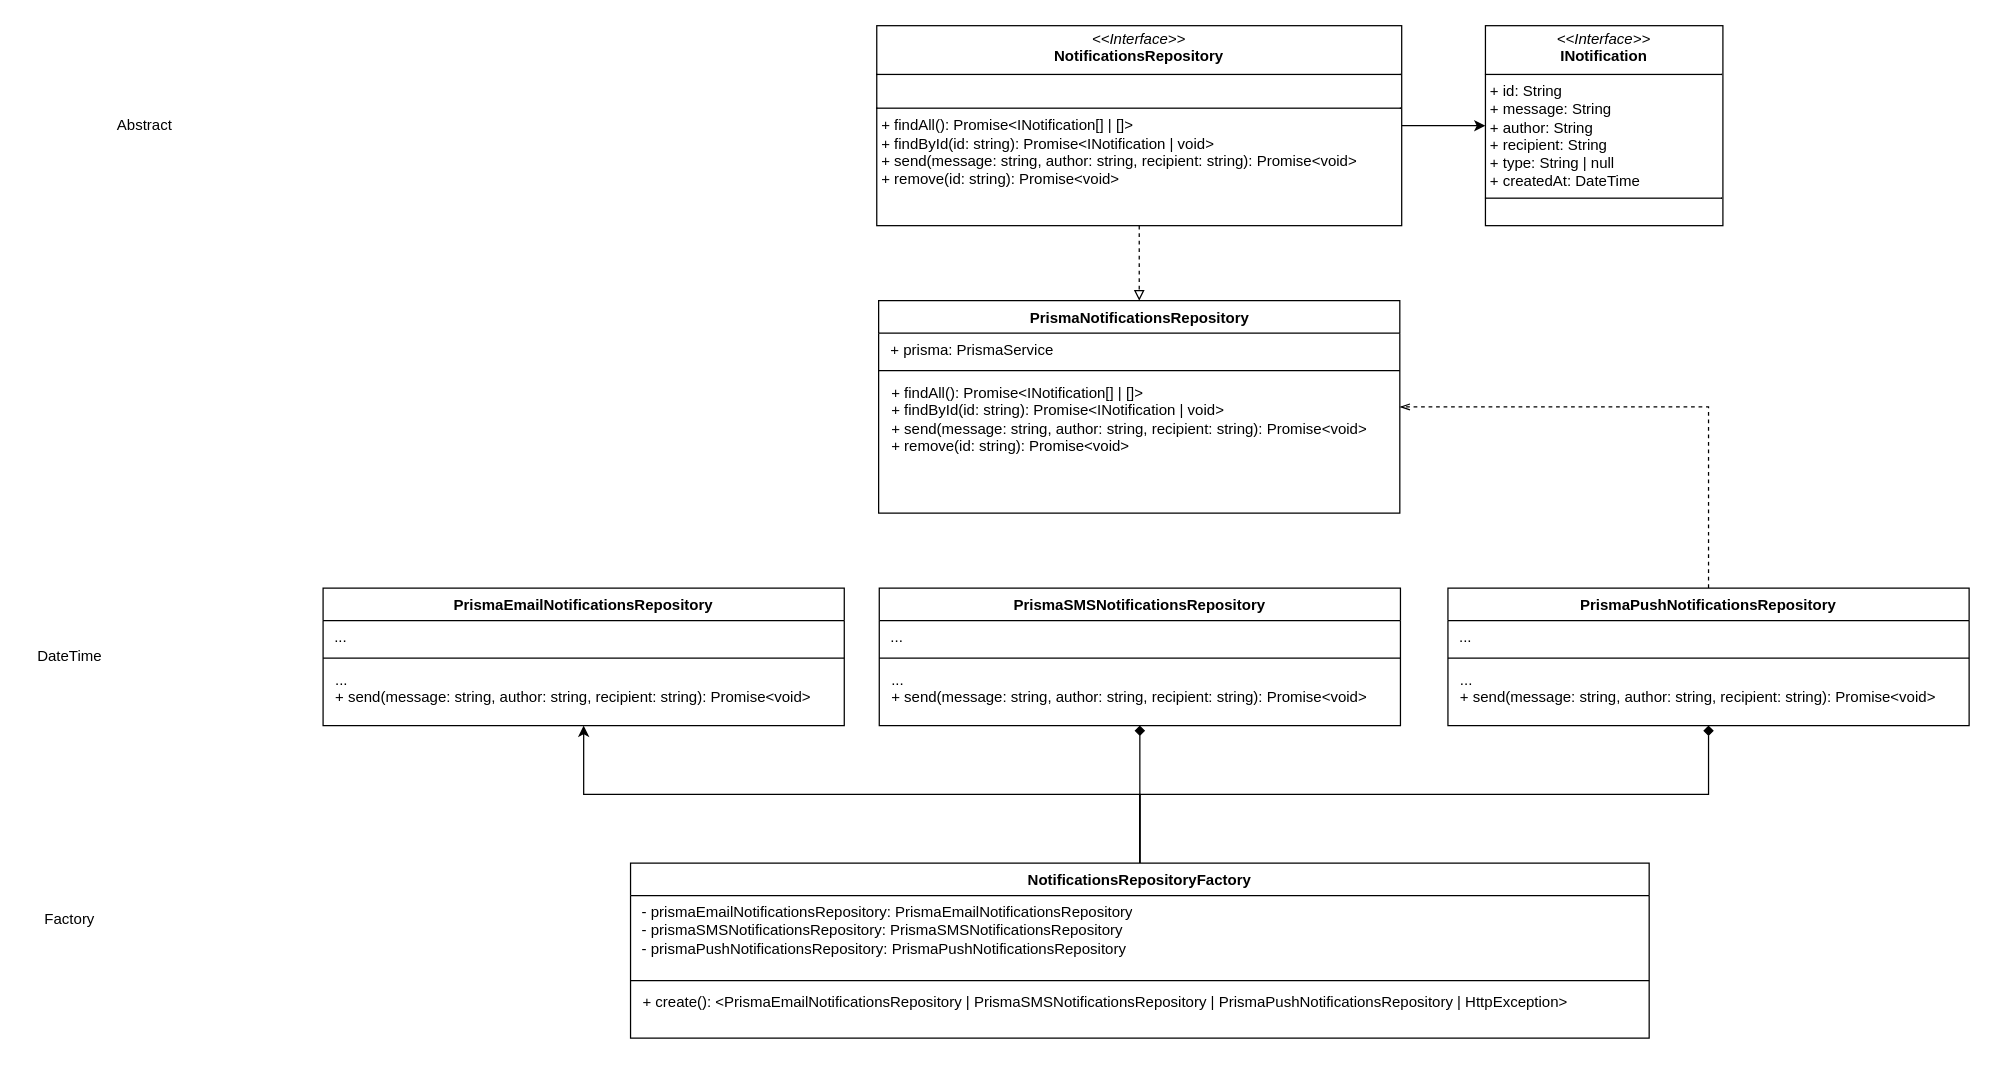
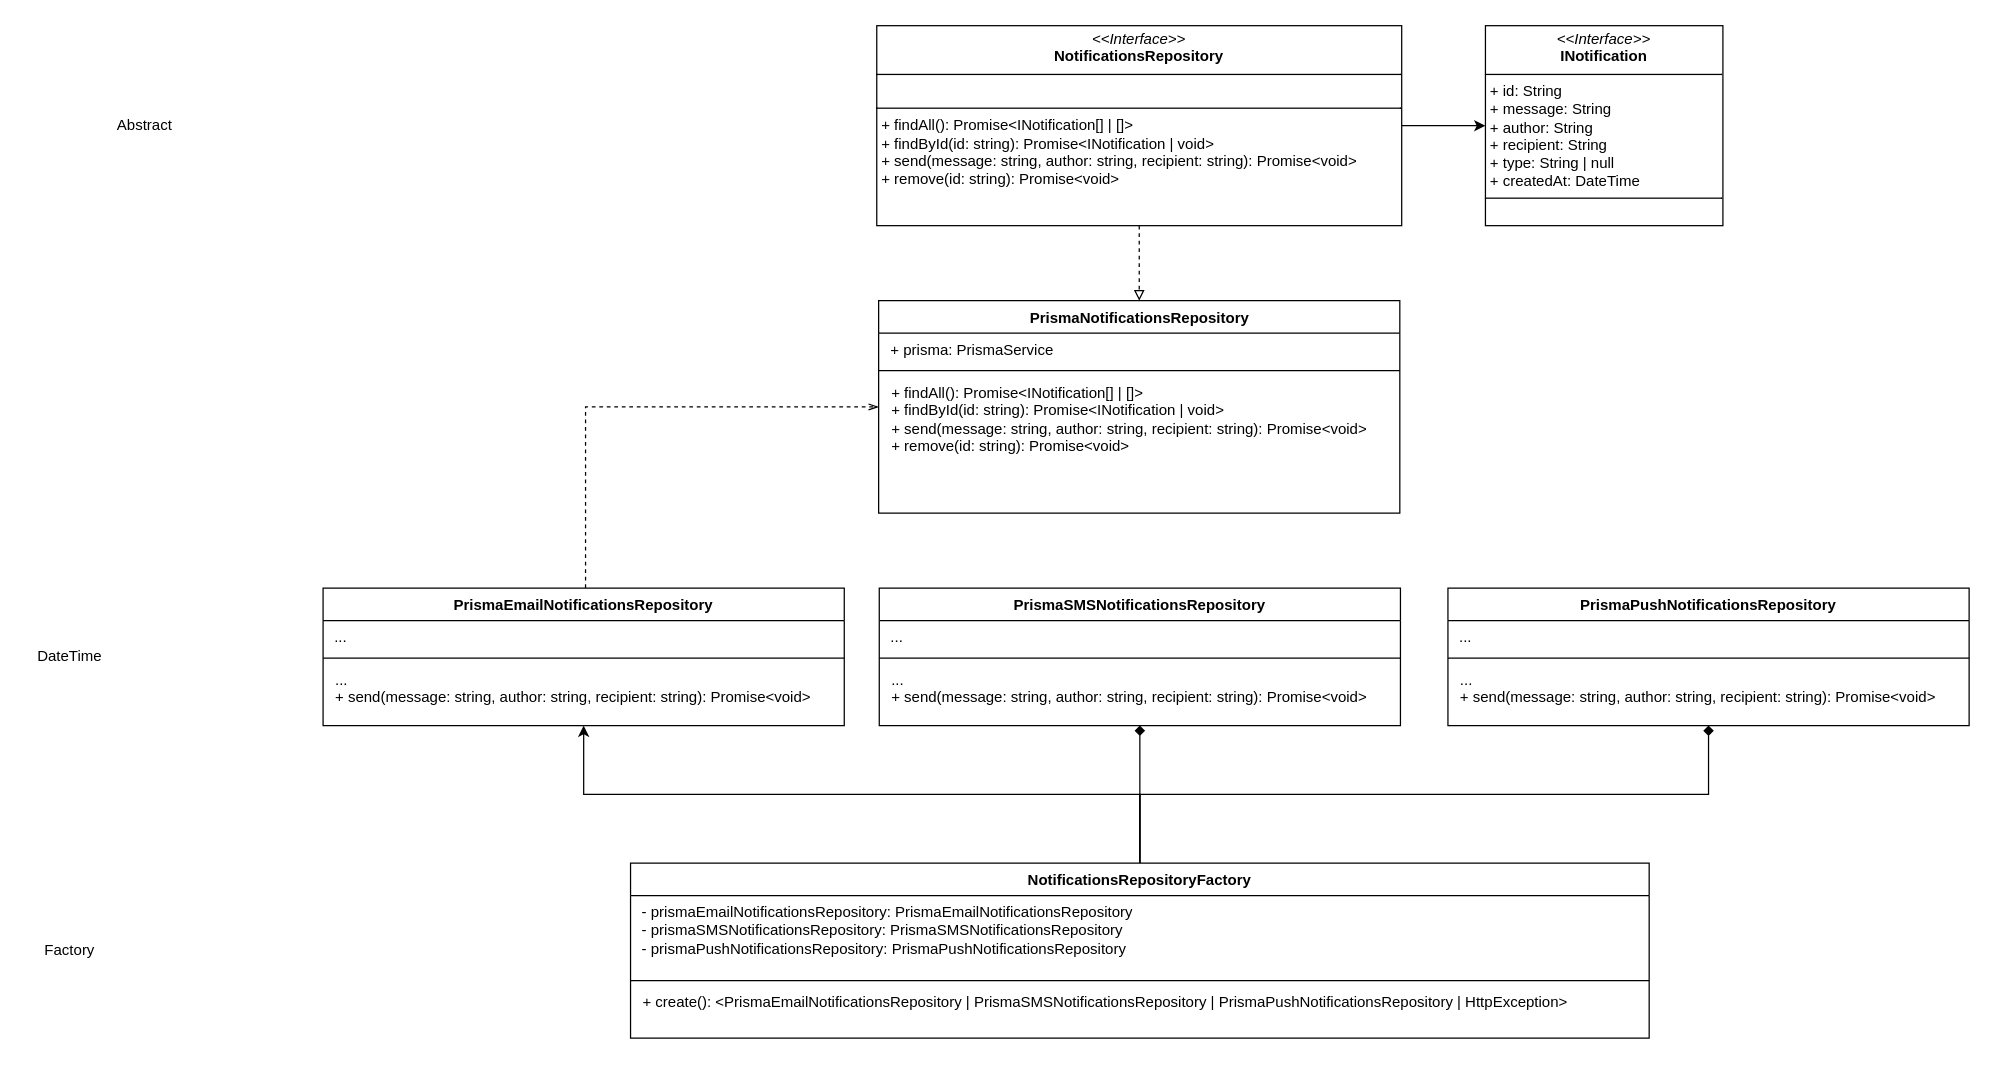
none -> (640, 407)
(1647, 407) -> none
(69, 919) -> (69, 951)
